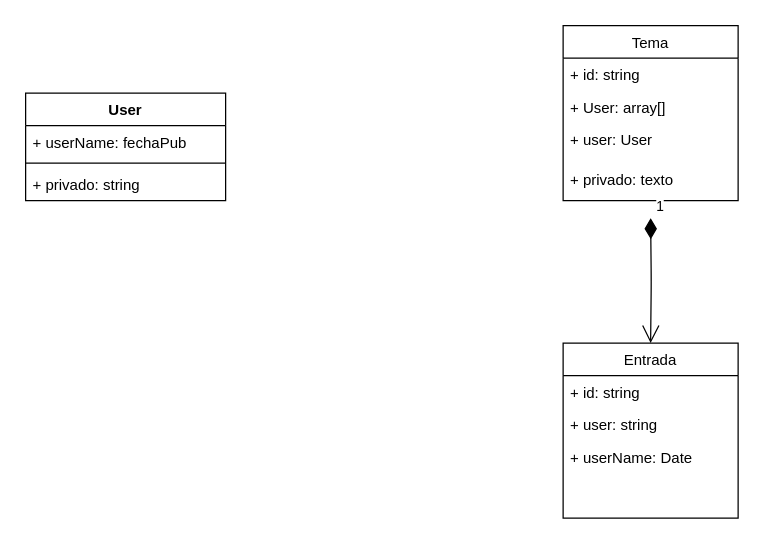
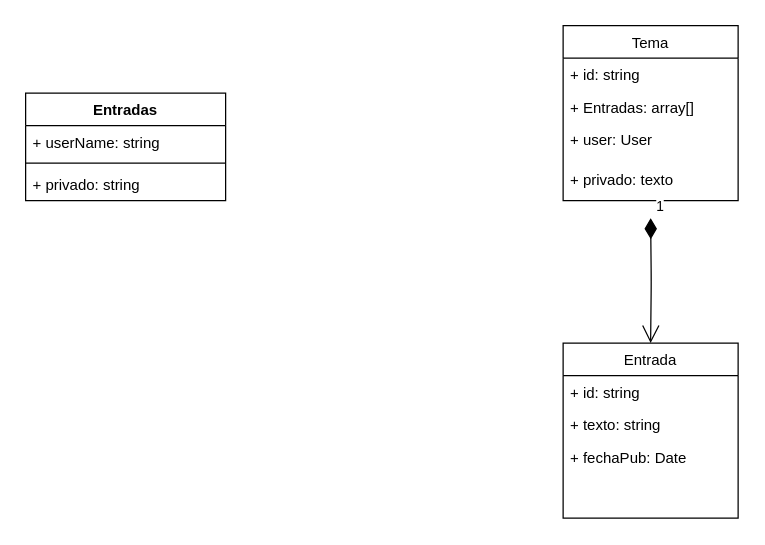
(627, 108) -> (644, 108)
(125, 110) -> (125, 110)
(111, 143) -> (100, 143)
(621, 425) -> (625, 425)
(631, 458) -> (631, 458)
